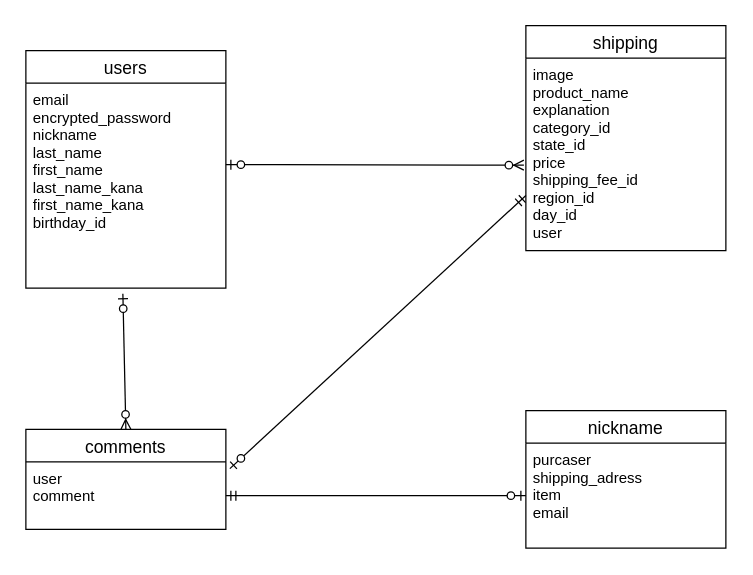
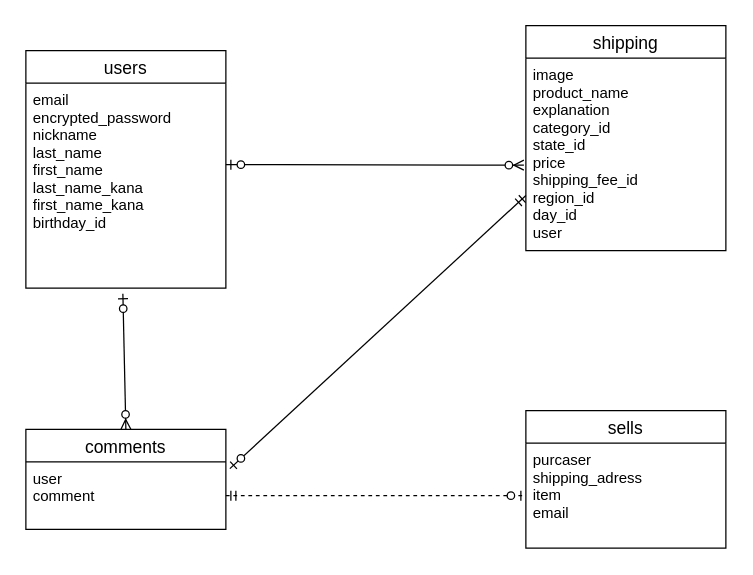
(625, 428) -> (625, 428)
(367, 496) -> (367, 496)
